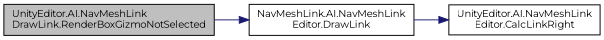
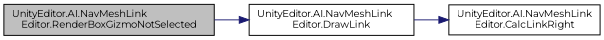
(109, 20) -> (109, 20)
(332, 20) -> (332, 20)
